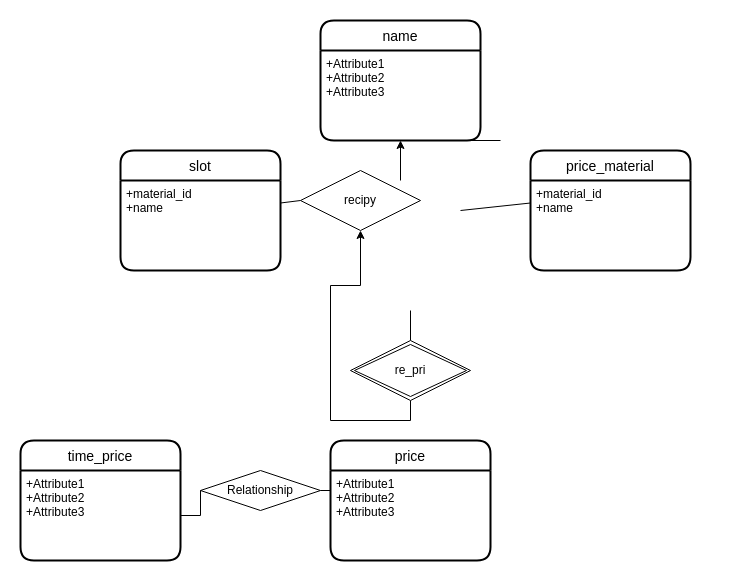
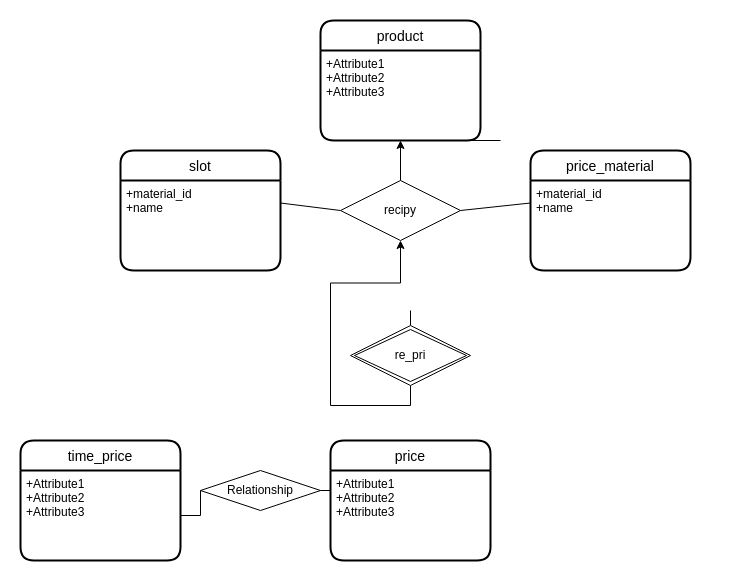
(400, 36) -> (400, 36)
(361, 201) -> (401, 211)
(411, 371) -> (411, 356)
